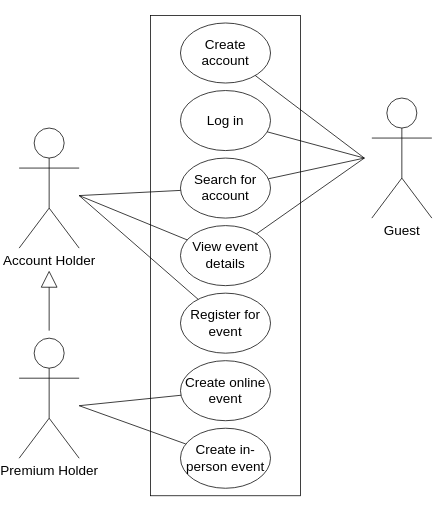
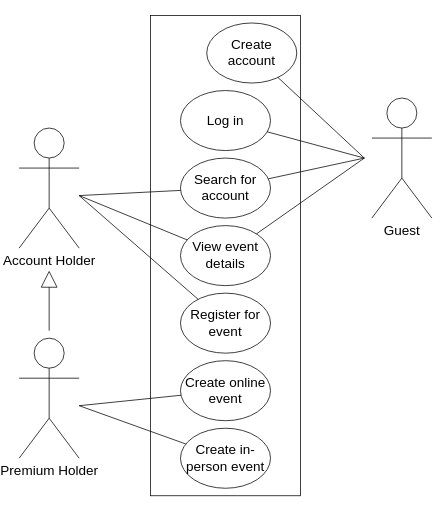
(225, 53) -> (252, 53)
